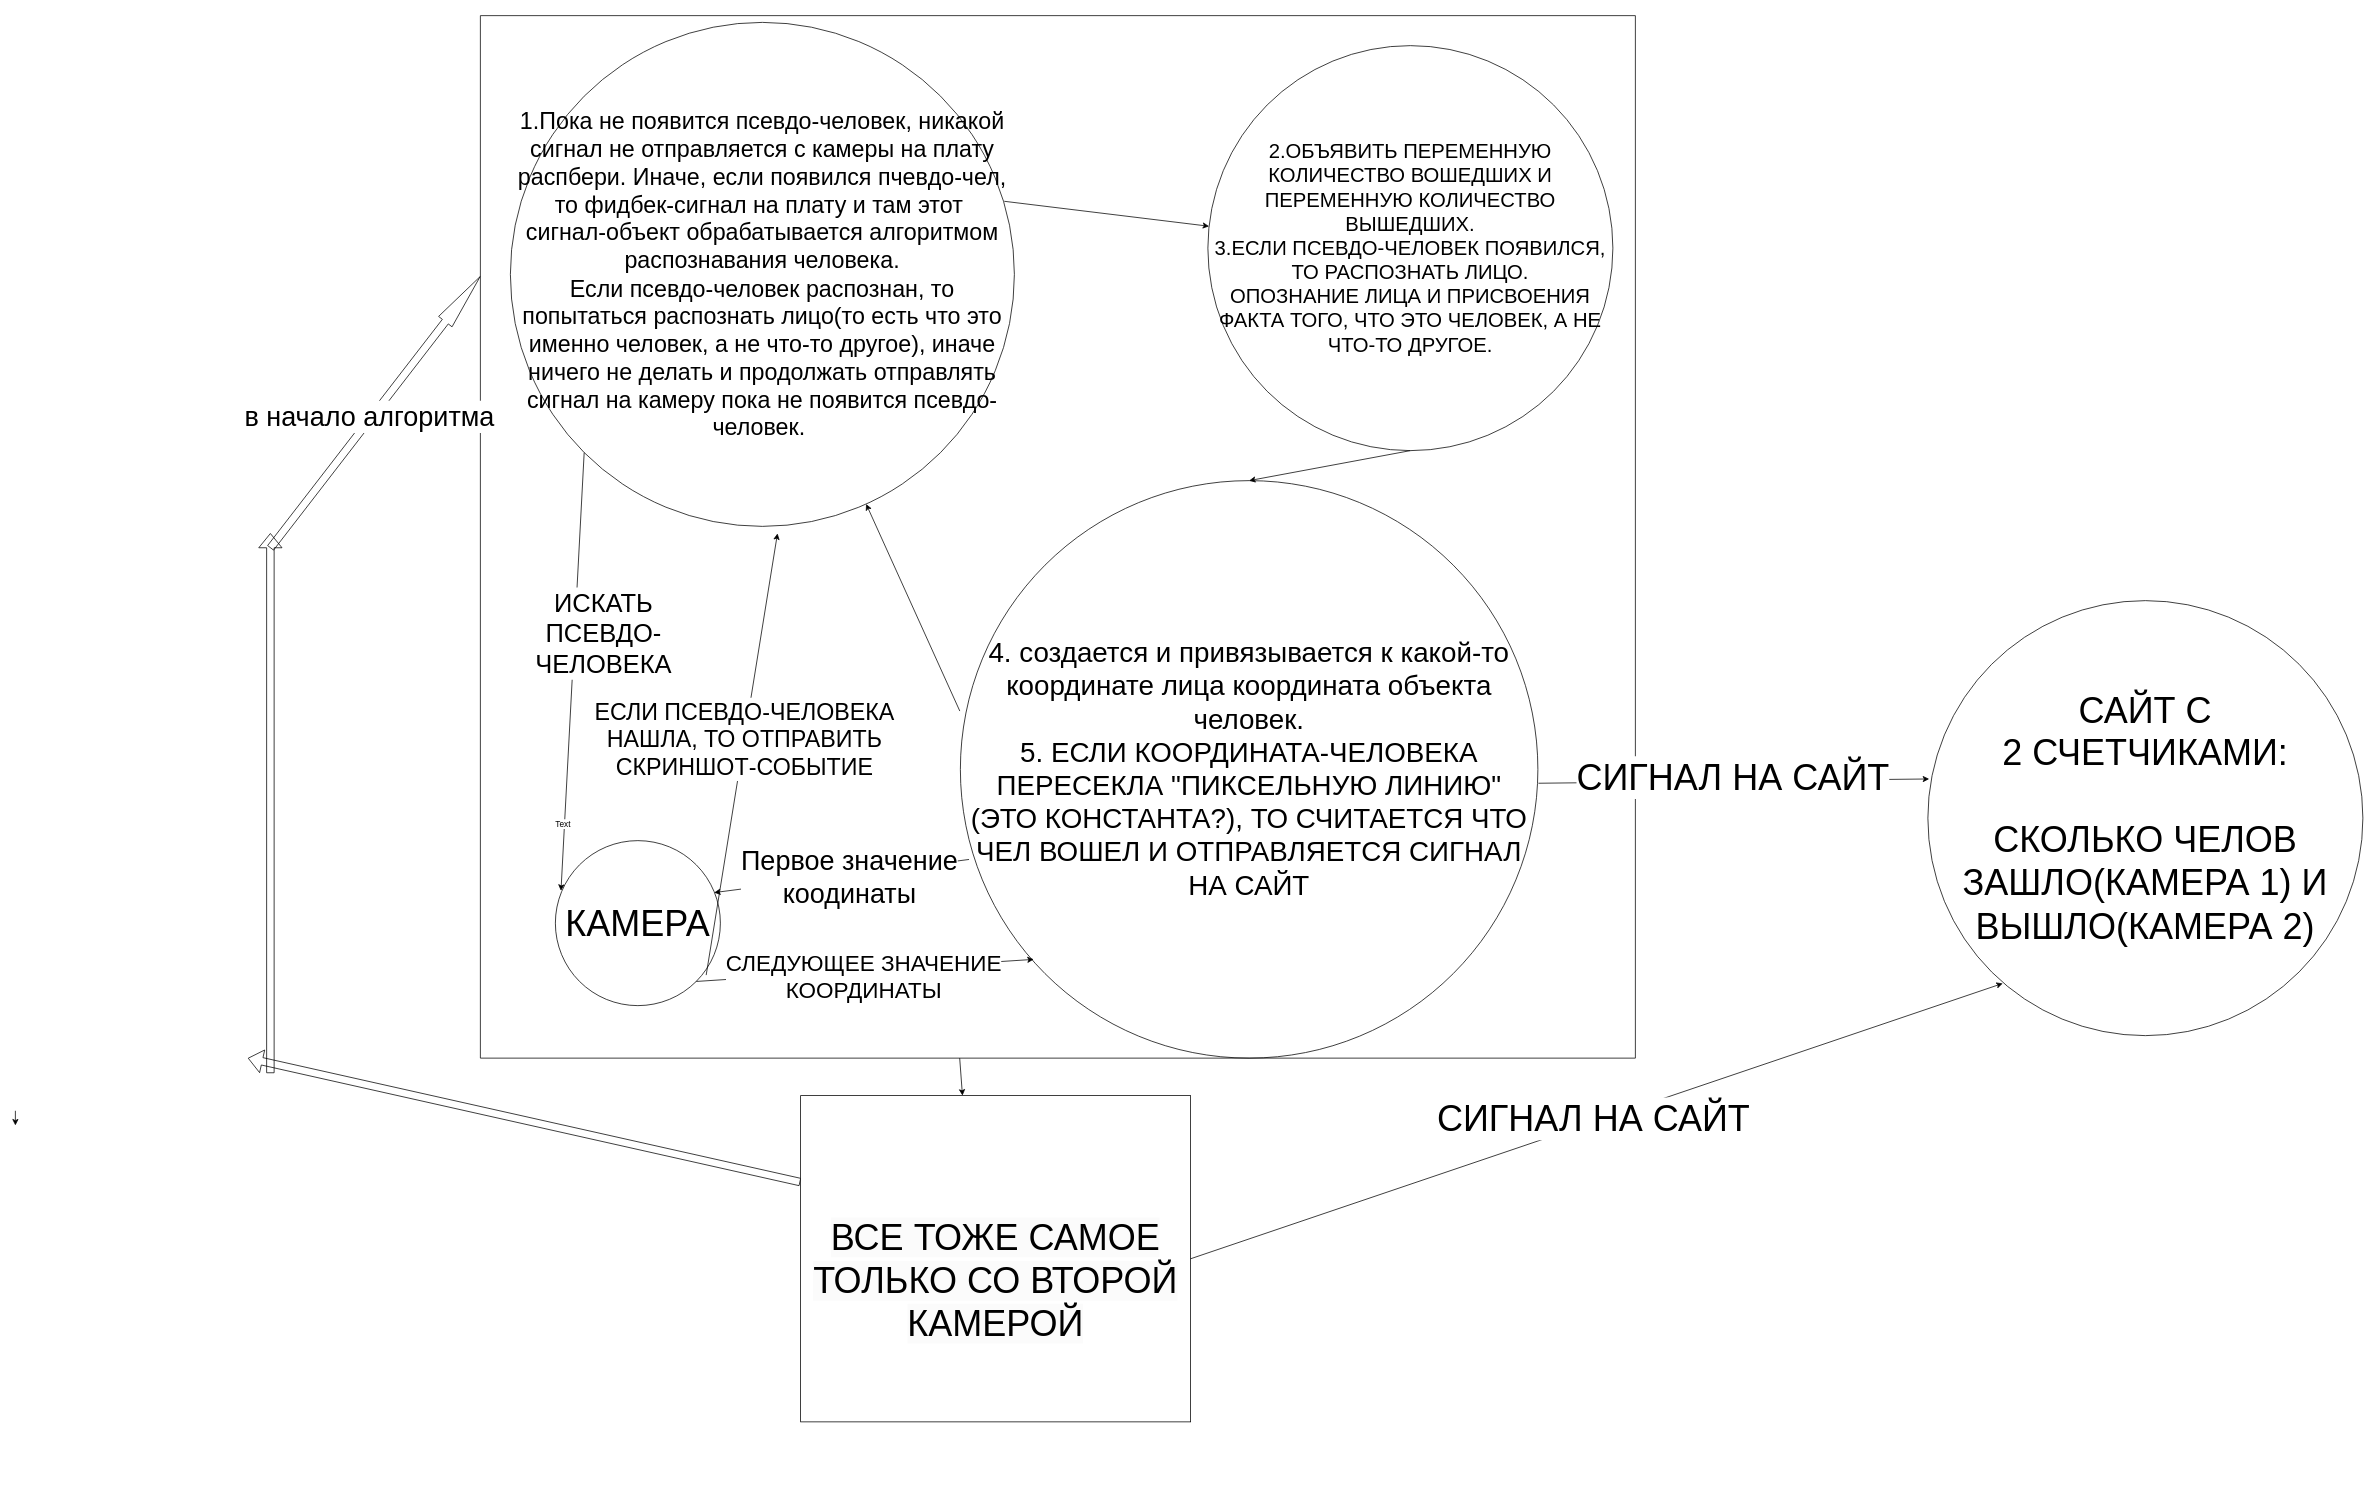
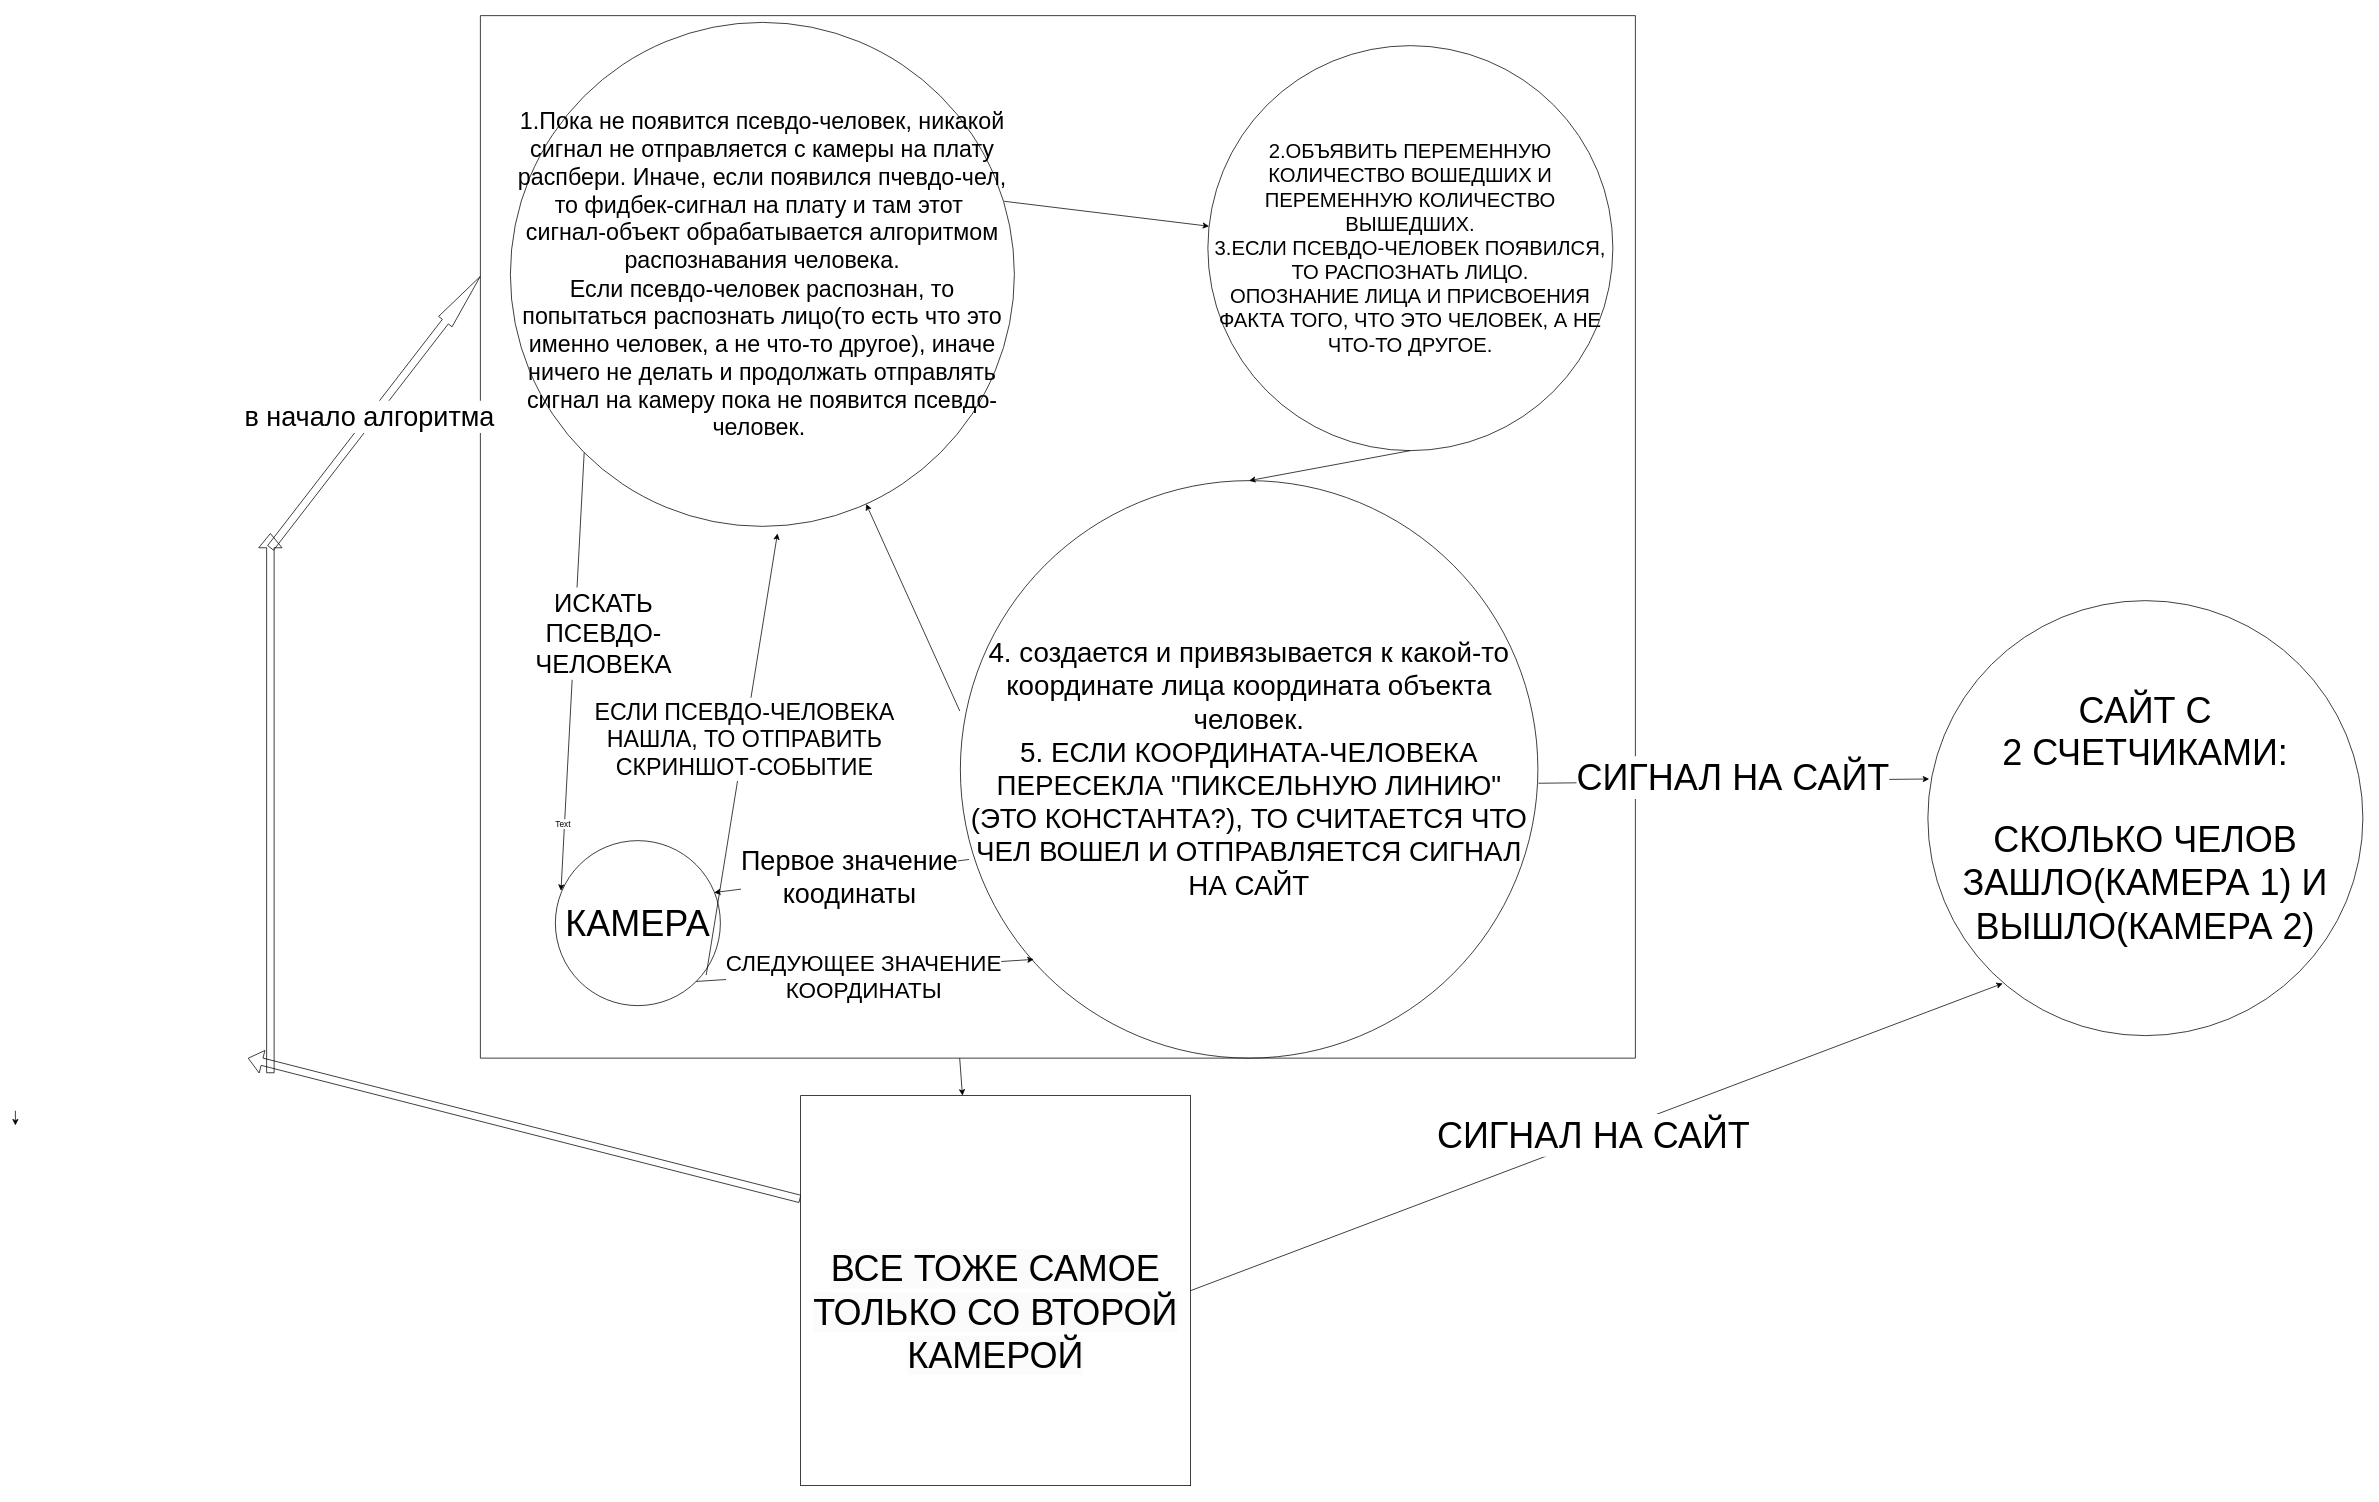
(996, 1259) -> (996, 1290)
